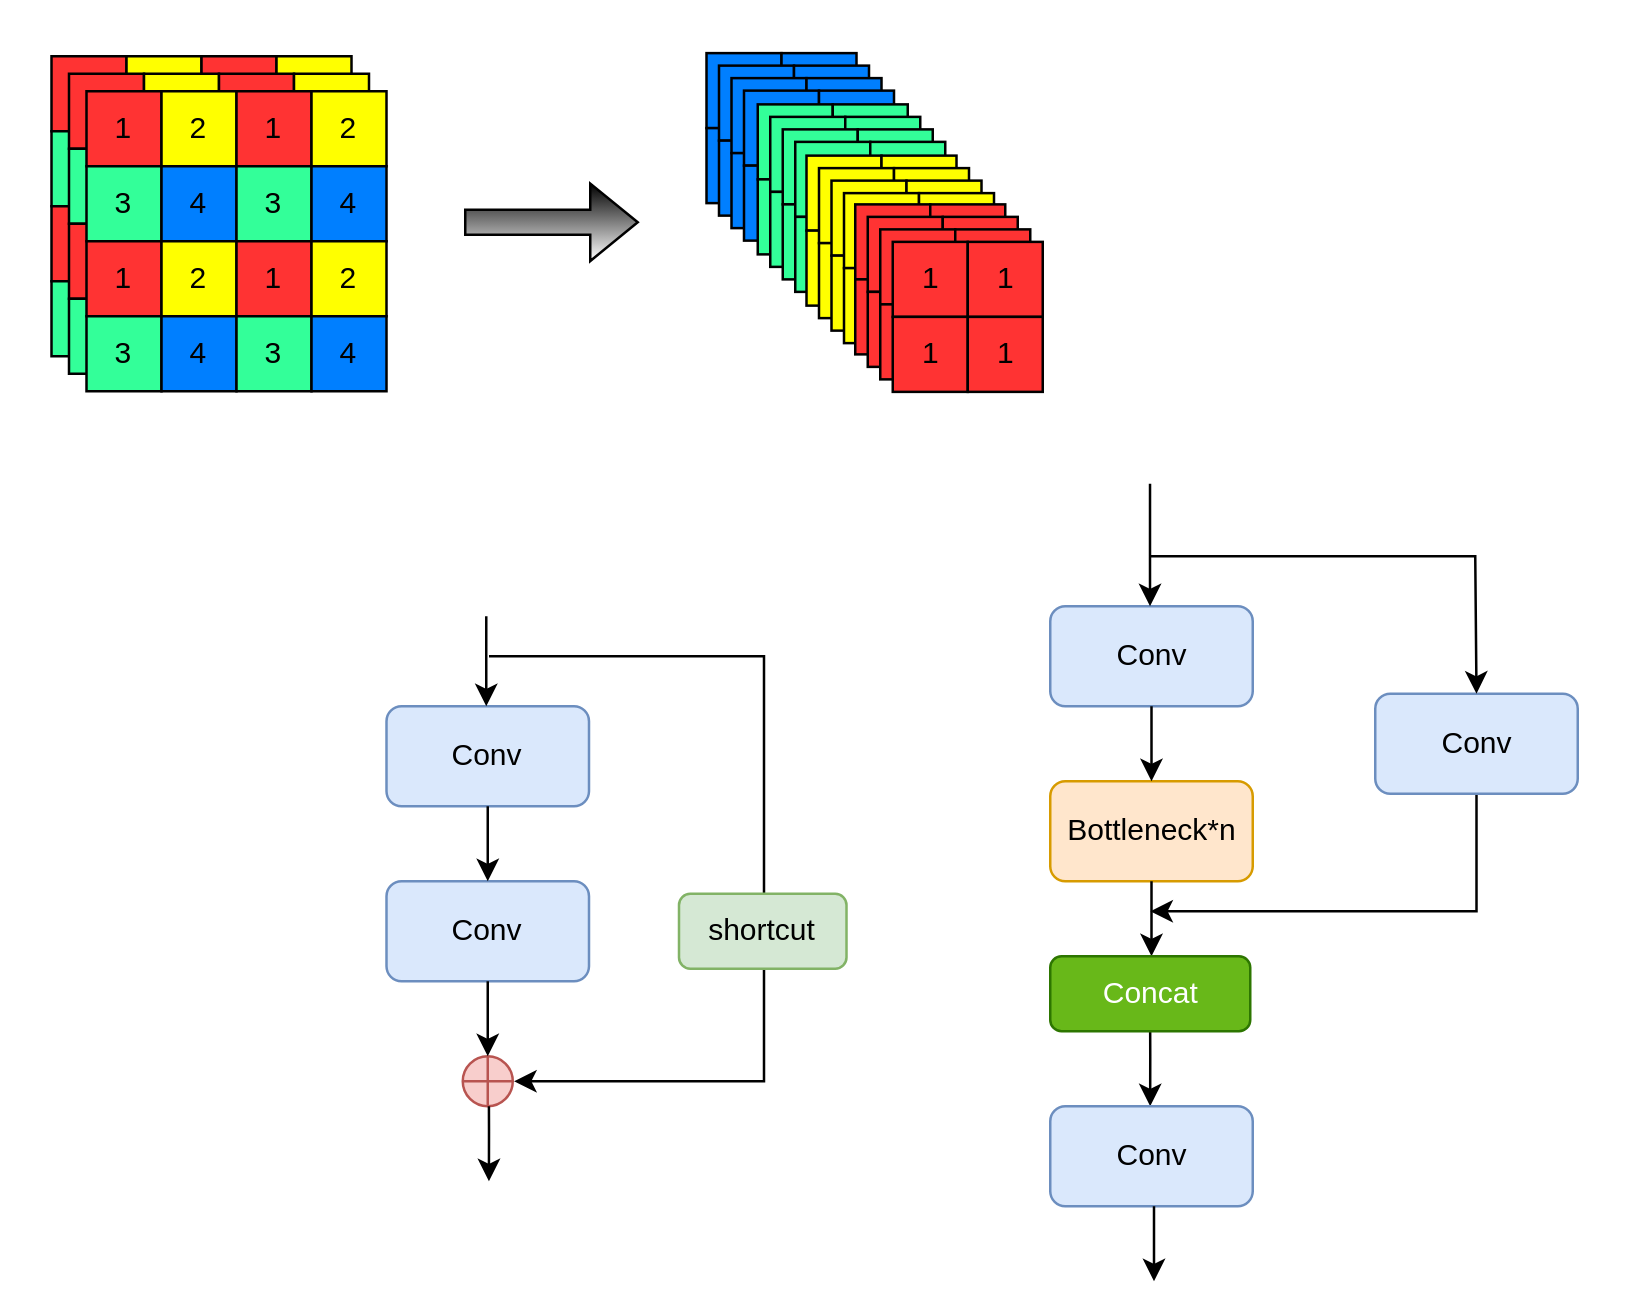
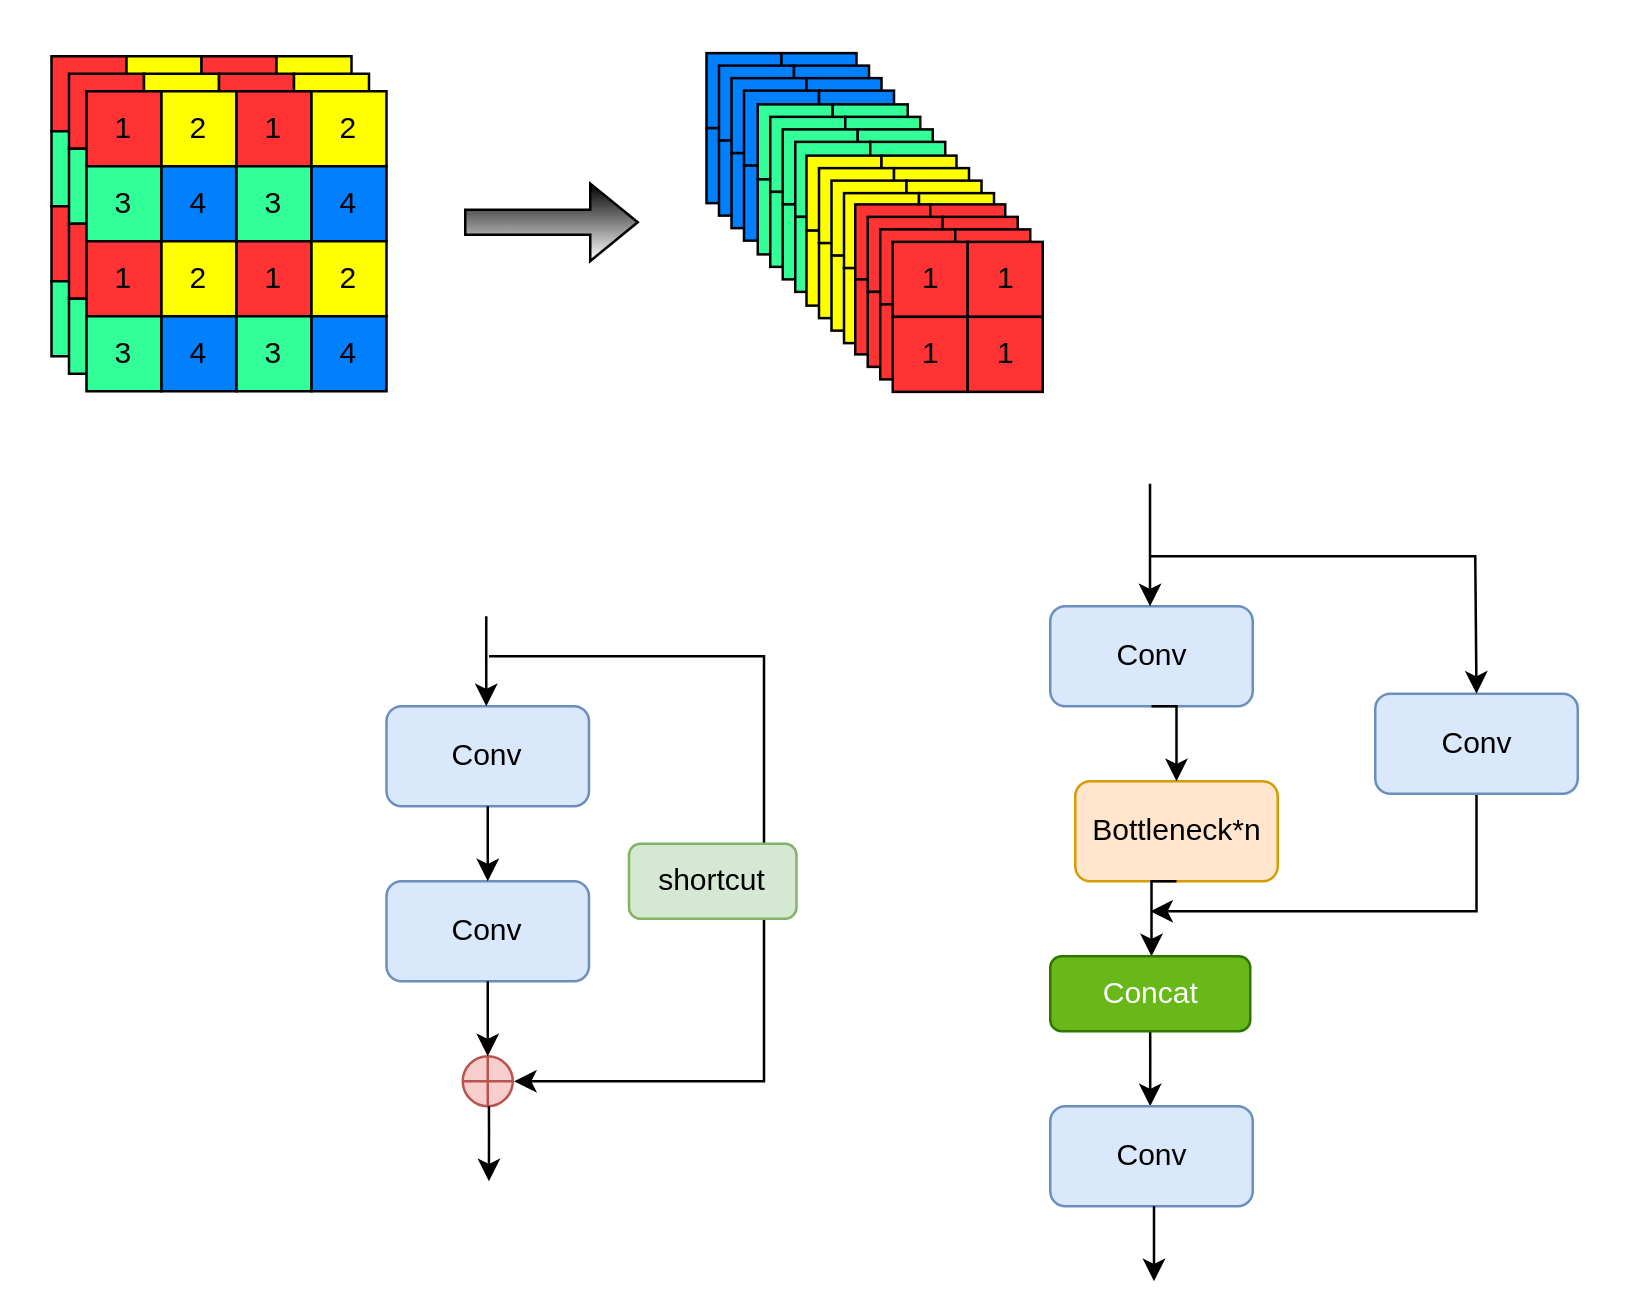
(1151, 831) -> (1176, 831)
(763, 931) -> (713, 881)
